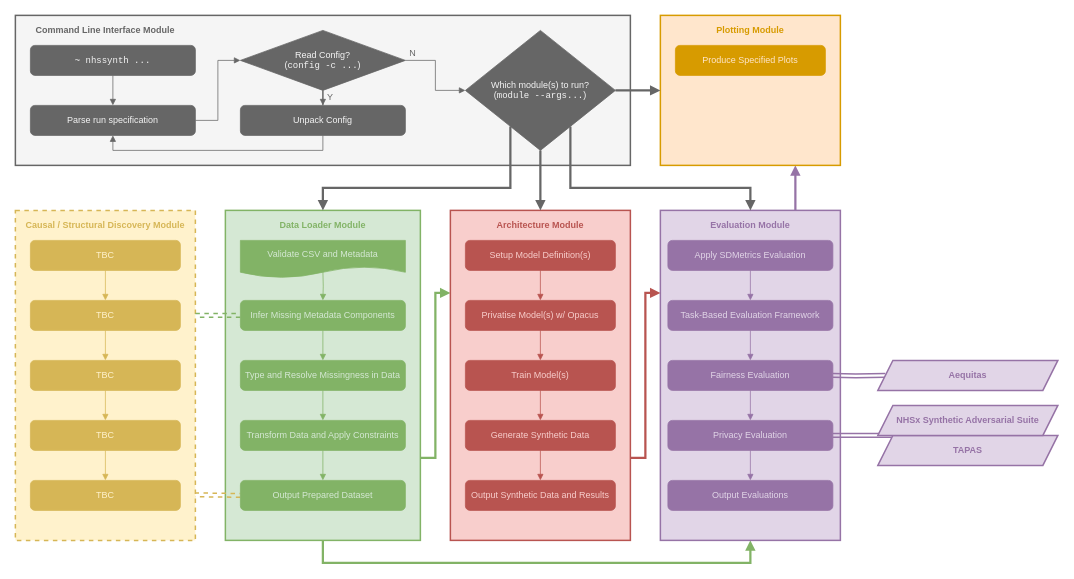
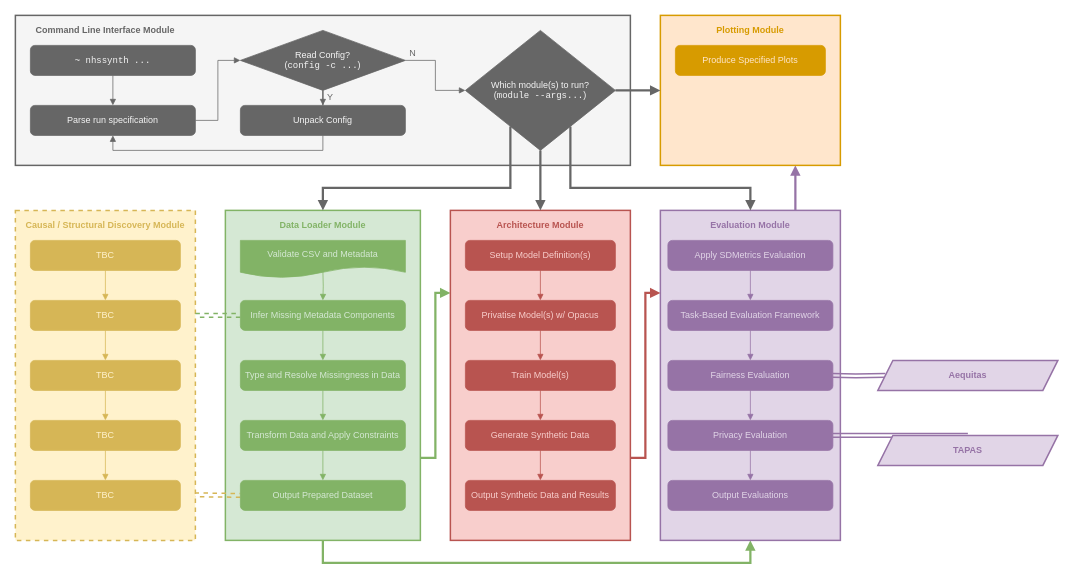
(968, 420) -> none
